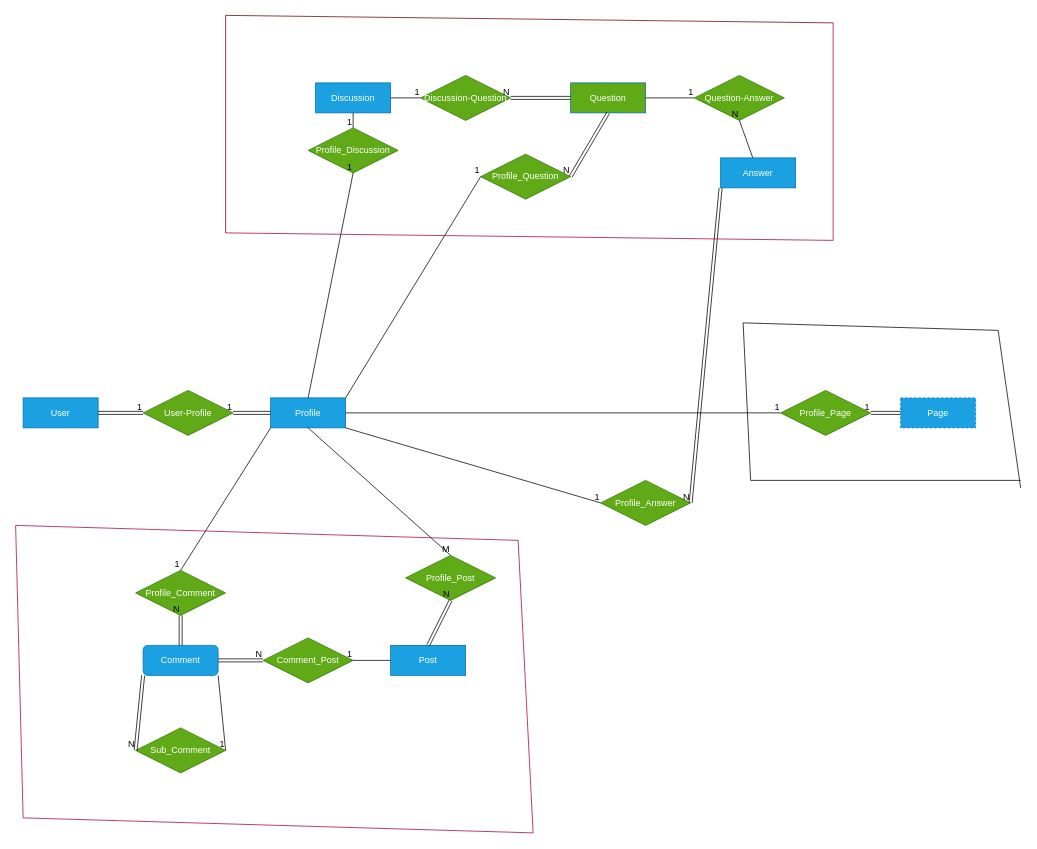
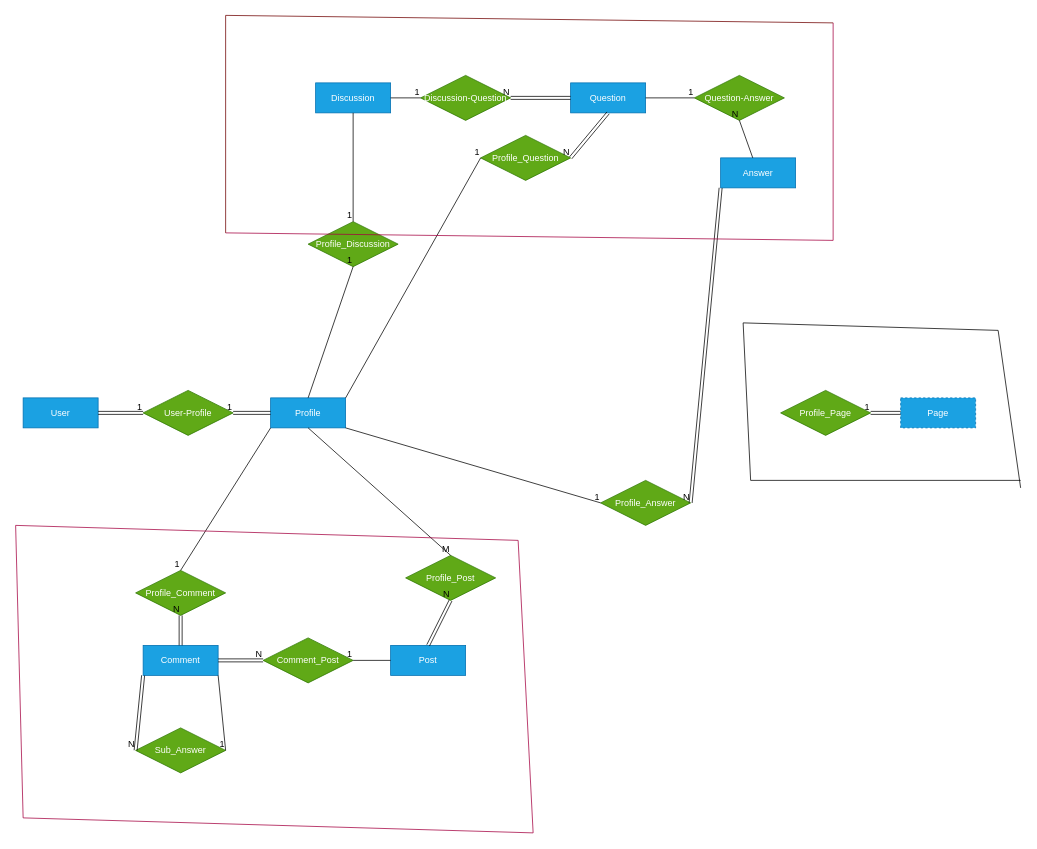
(608, 98) -> (608, 98)
(353, 150) -> (353, 244)
(525, 177) -> (525, 158)
(562, 413) -> none
(180, 660) -> (180, 660)
(180, 750) -> (180, 750)
